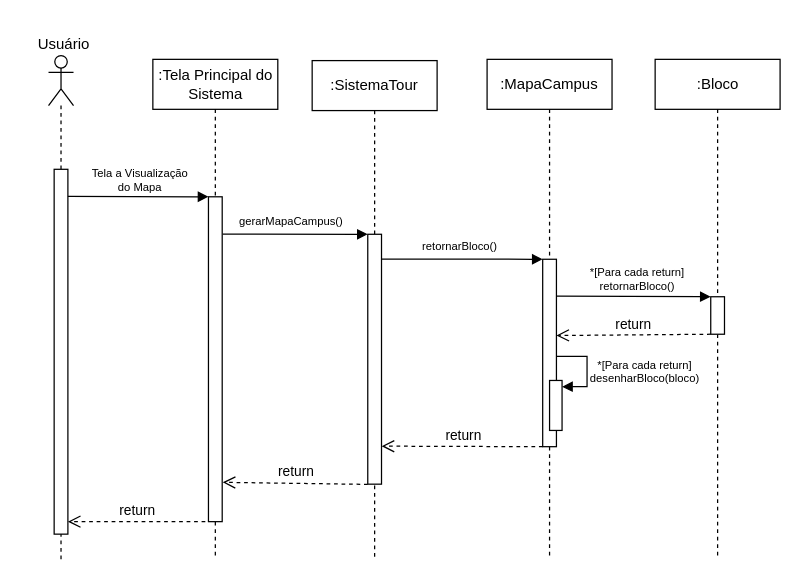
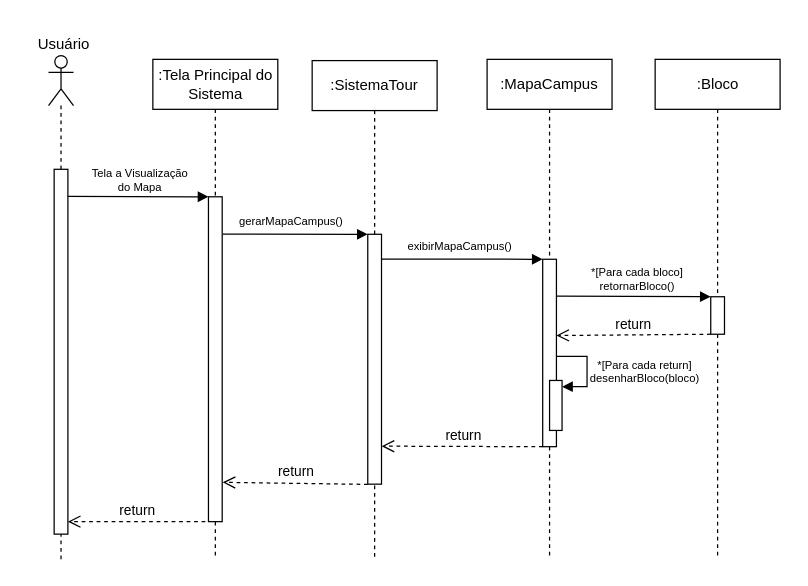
(460, 247) -> (460, 247)
(638, 279) -> (638, 279)
